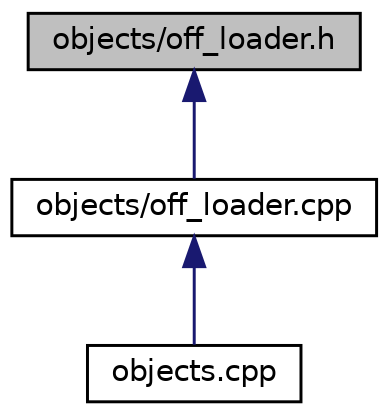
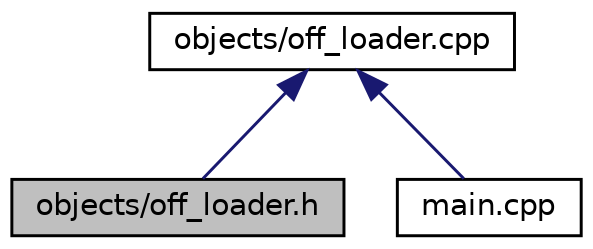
(194, 140) -> (244, 136)
(194, 374) -> (489, 208)
